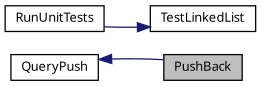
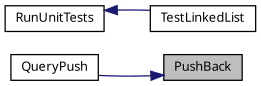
(121, 27) -> (134, 10)
(138, 59) -> (125, 76)
